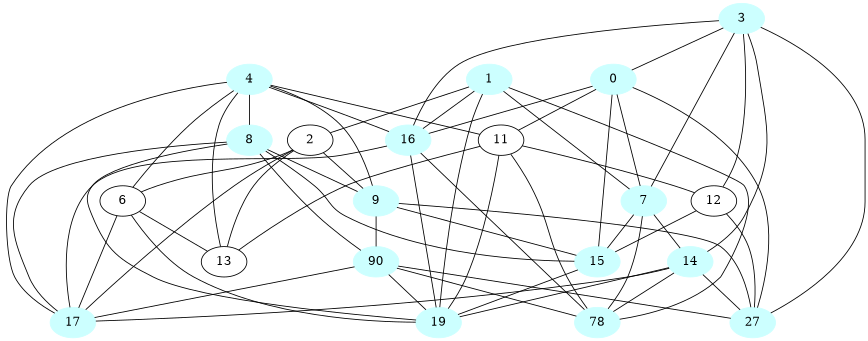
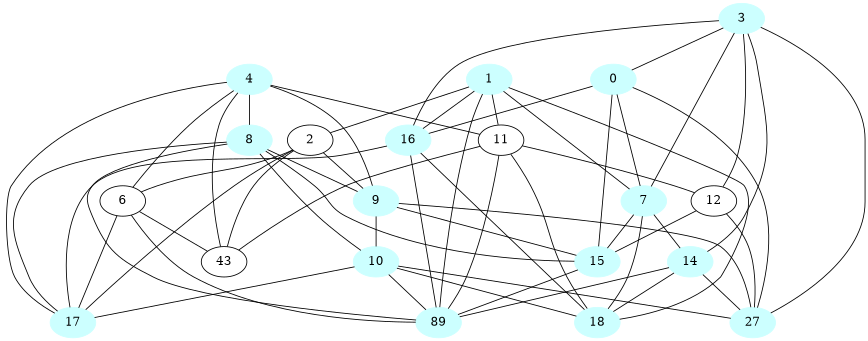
(332, 110) -> none
(553, 112) -> (495, 109)
(224, 262) -> (224, 262)
(376, 262) -> (376, 262)
(384, 305) -> none
(439, 323) -> (439, 323)
(597, 323) -> (597, 323)
